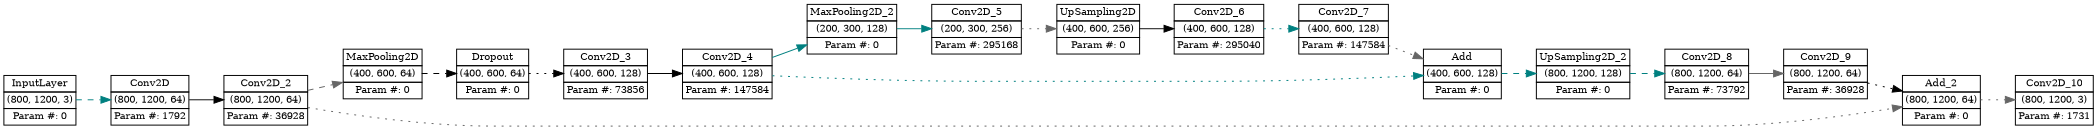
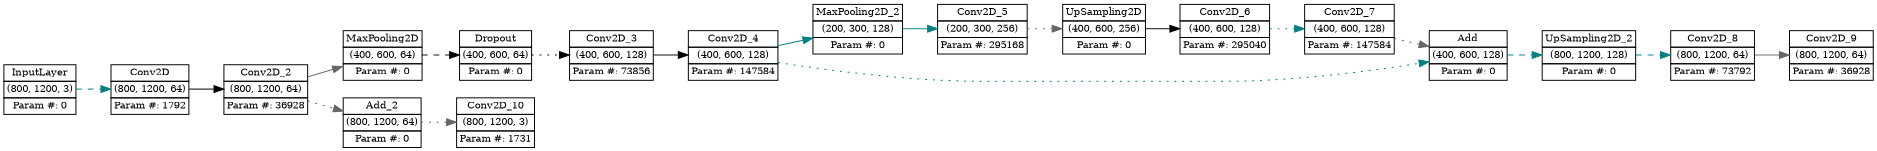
(1880, 86) -> none
(320, 88) -> (320, 73)
